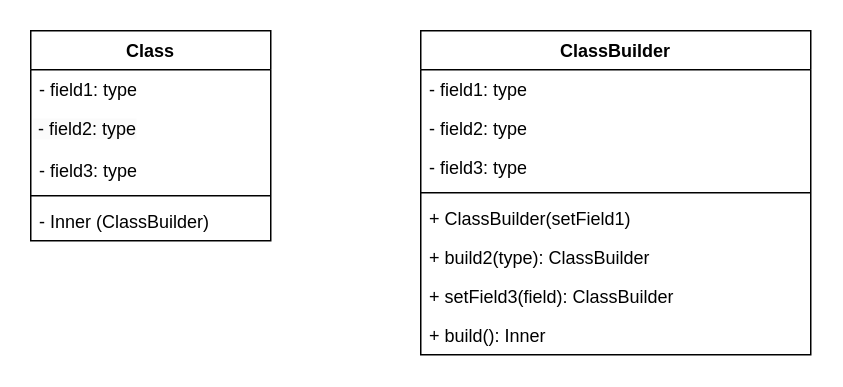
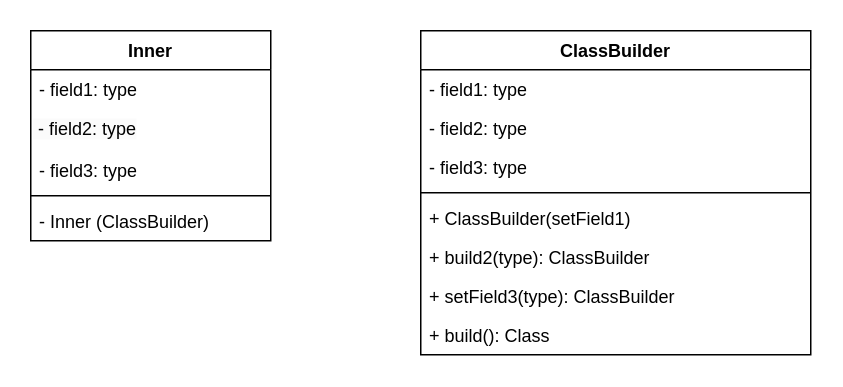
(151, 52) -> (151, 52)
(568, 298) -> (567, 298)
(499, 337) -> (496, 337)
